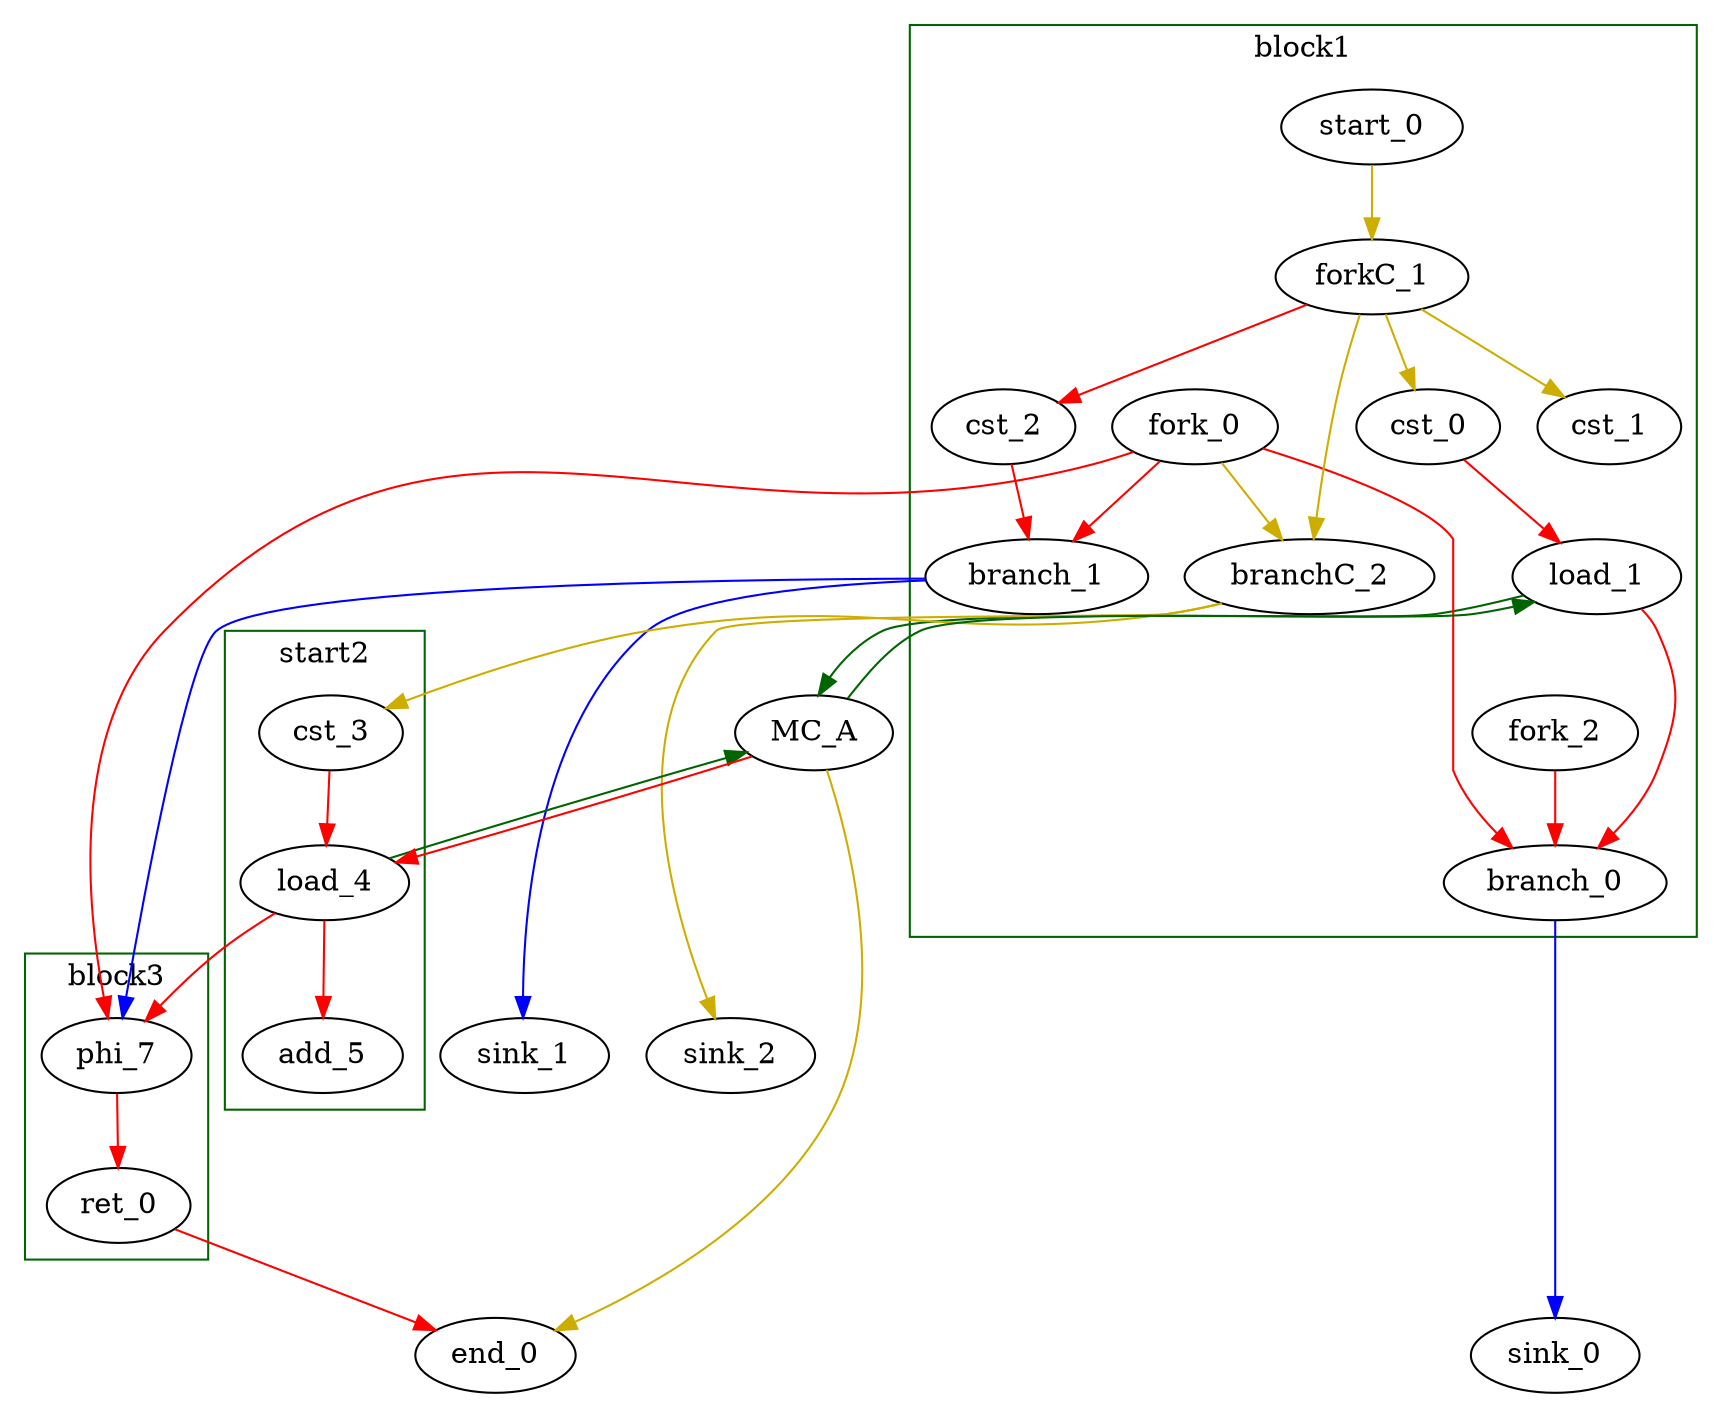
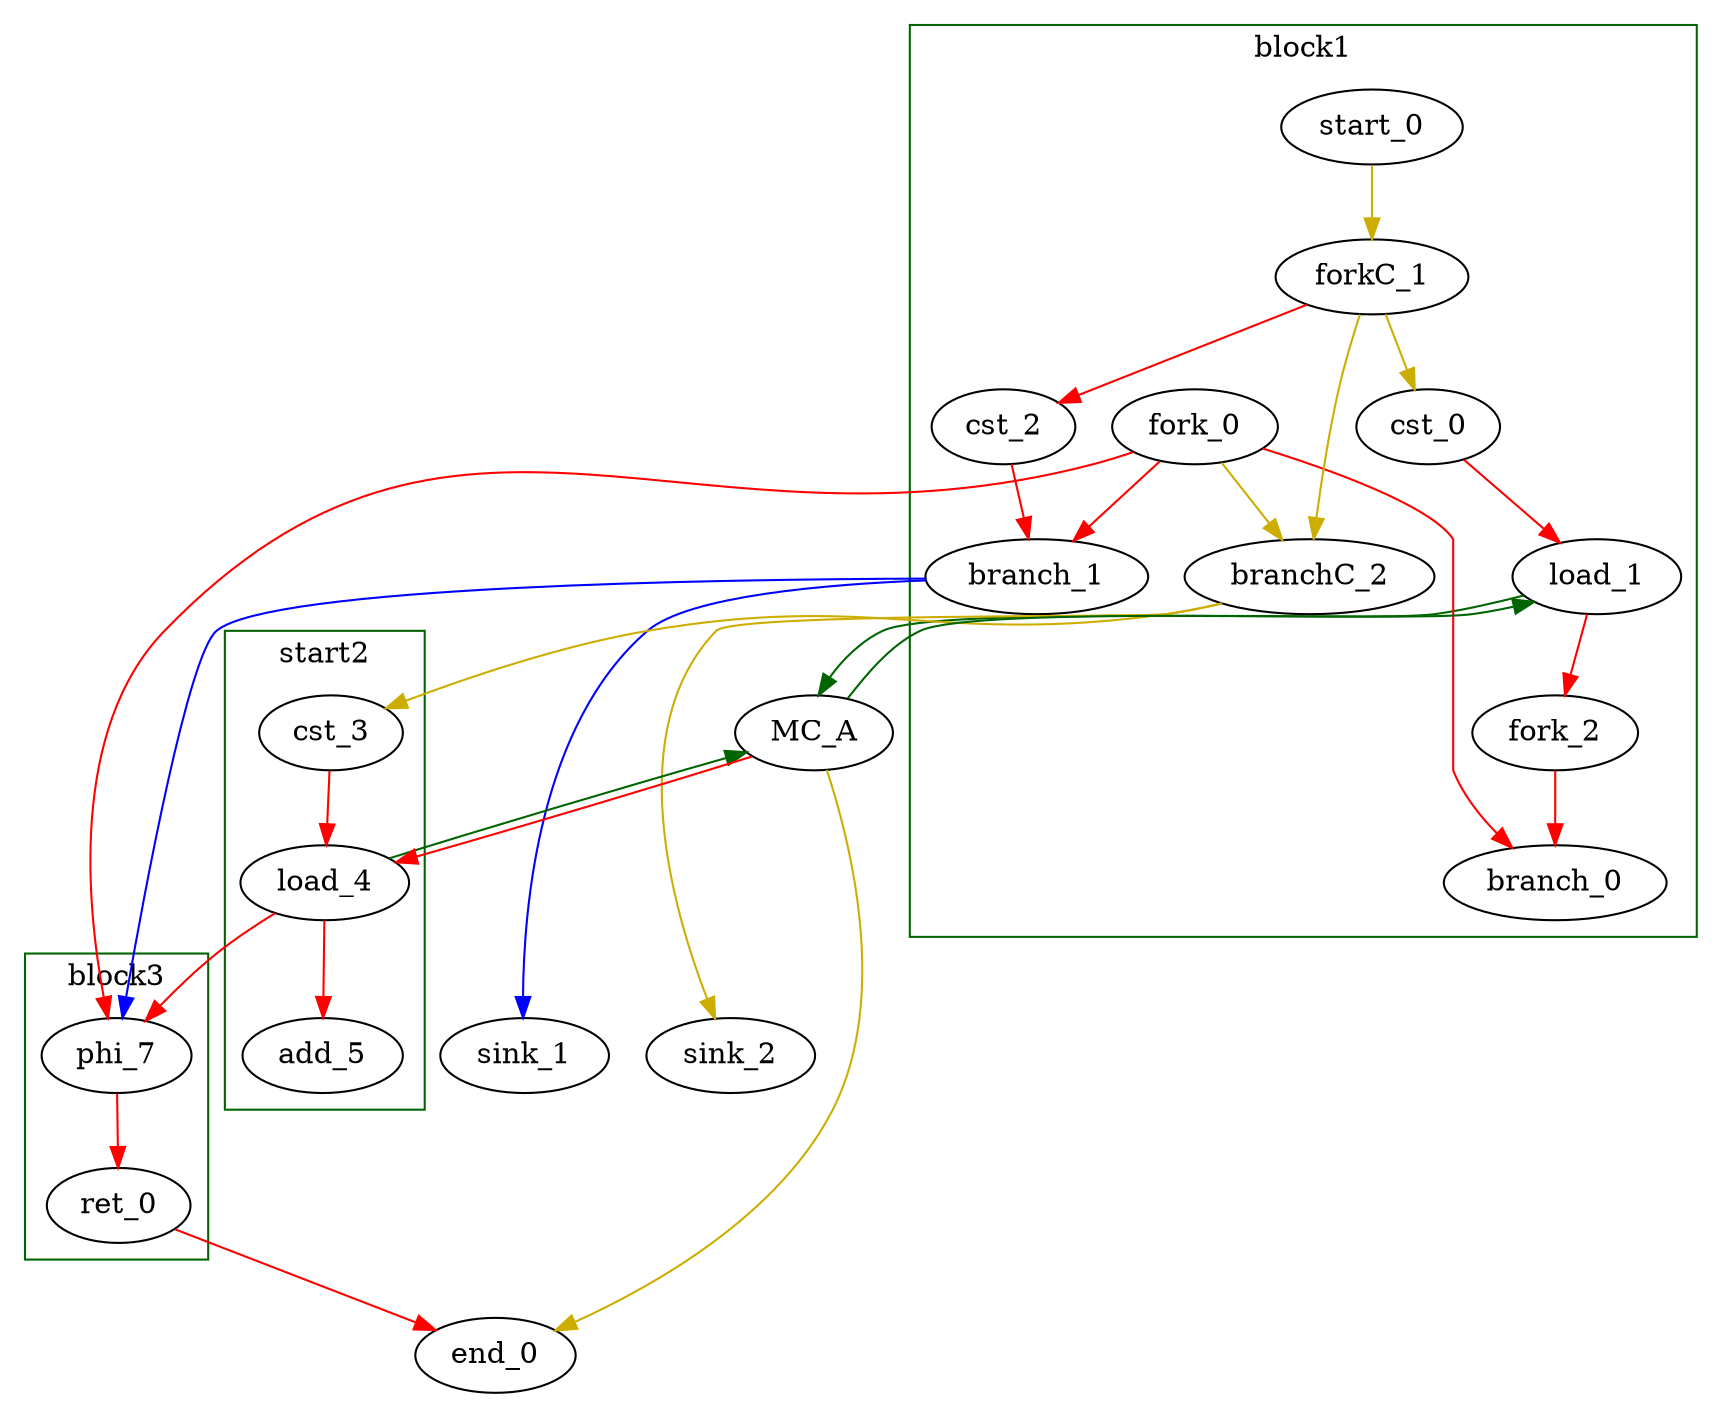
(1609, 427) -> none
(1672, 725) -> (1579, 644)
(1555, 1355) -> none
